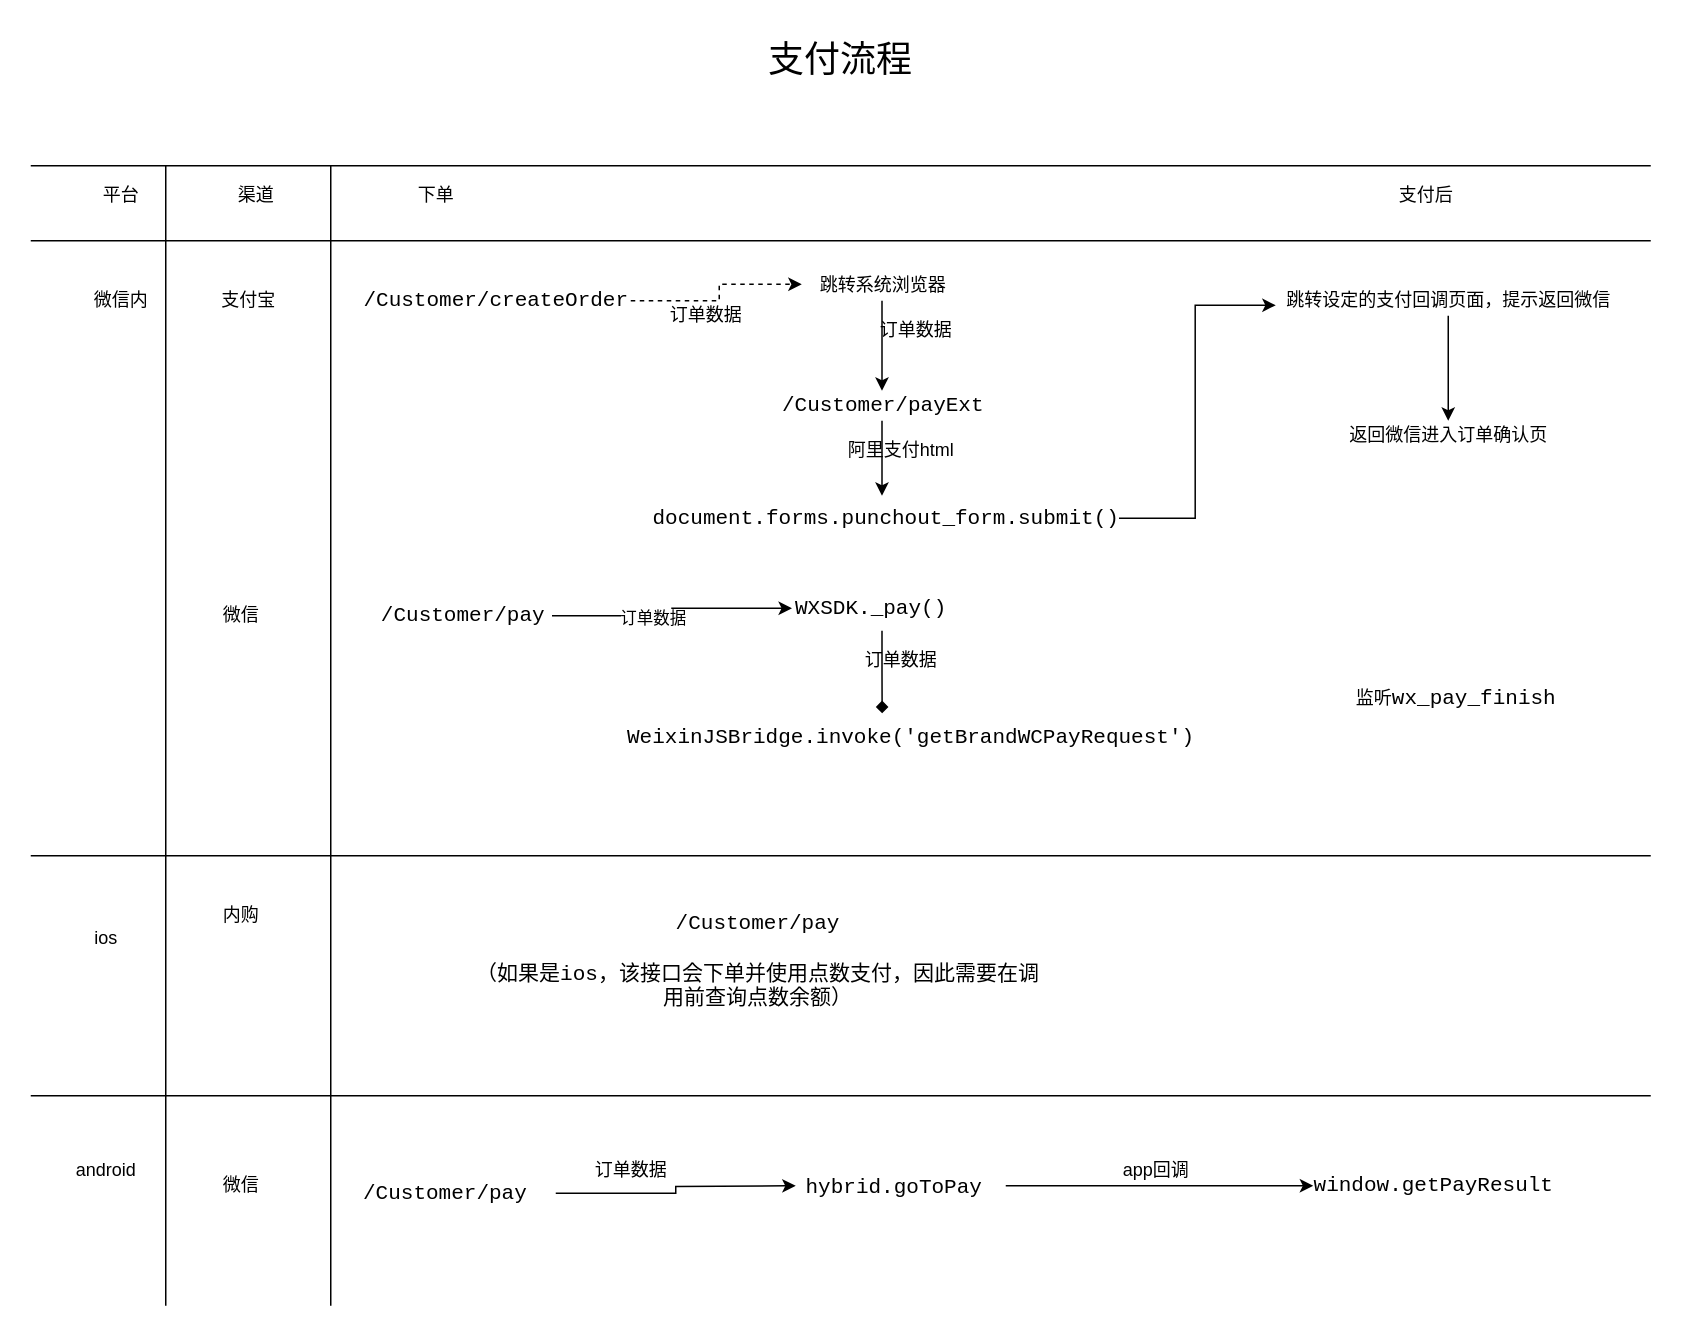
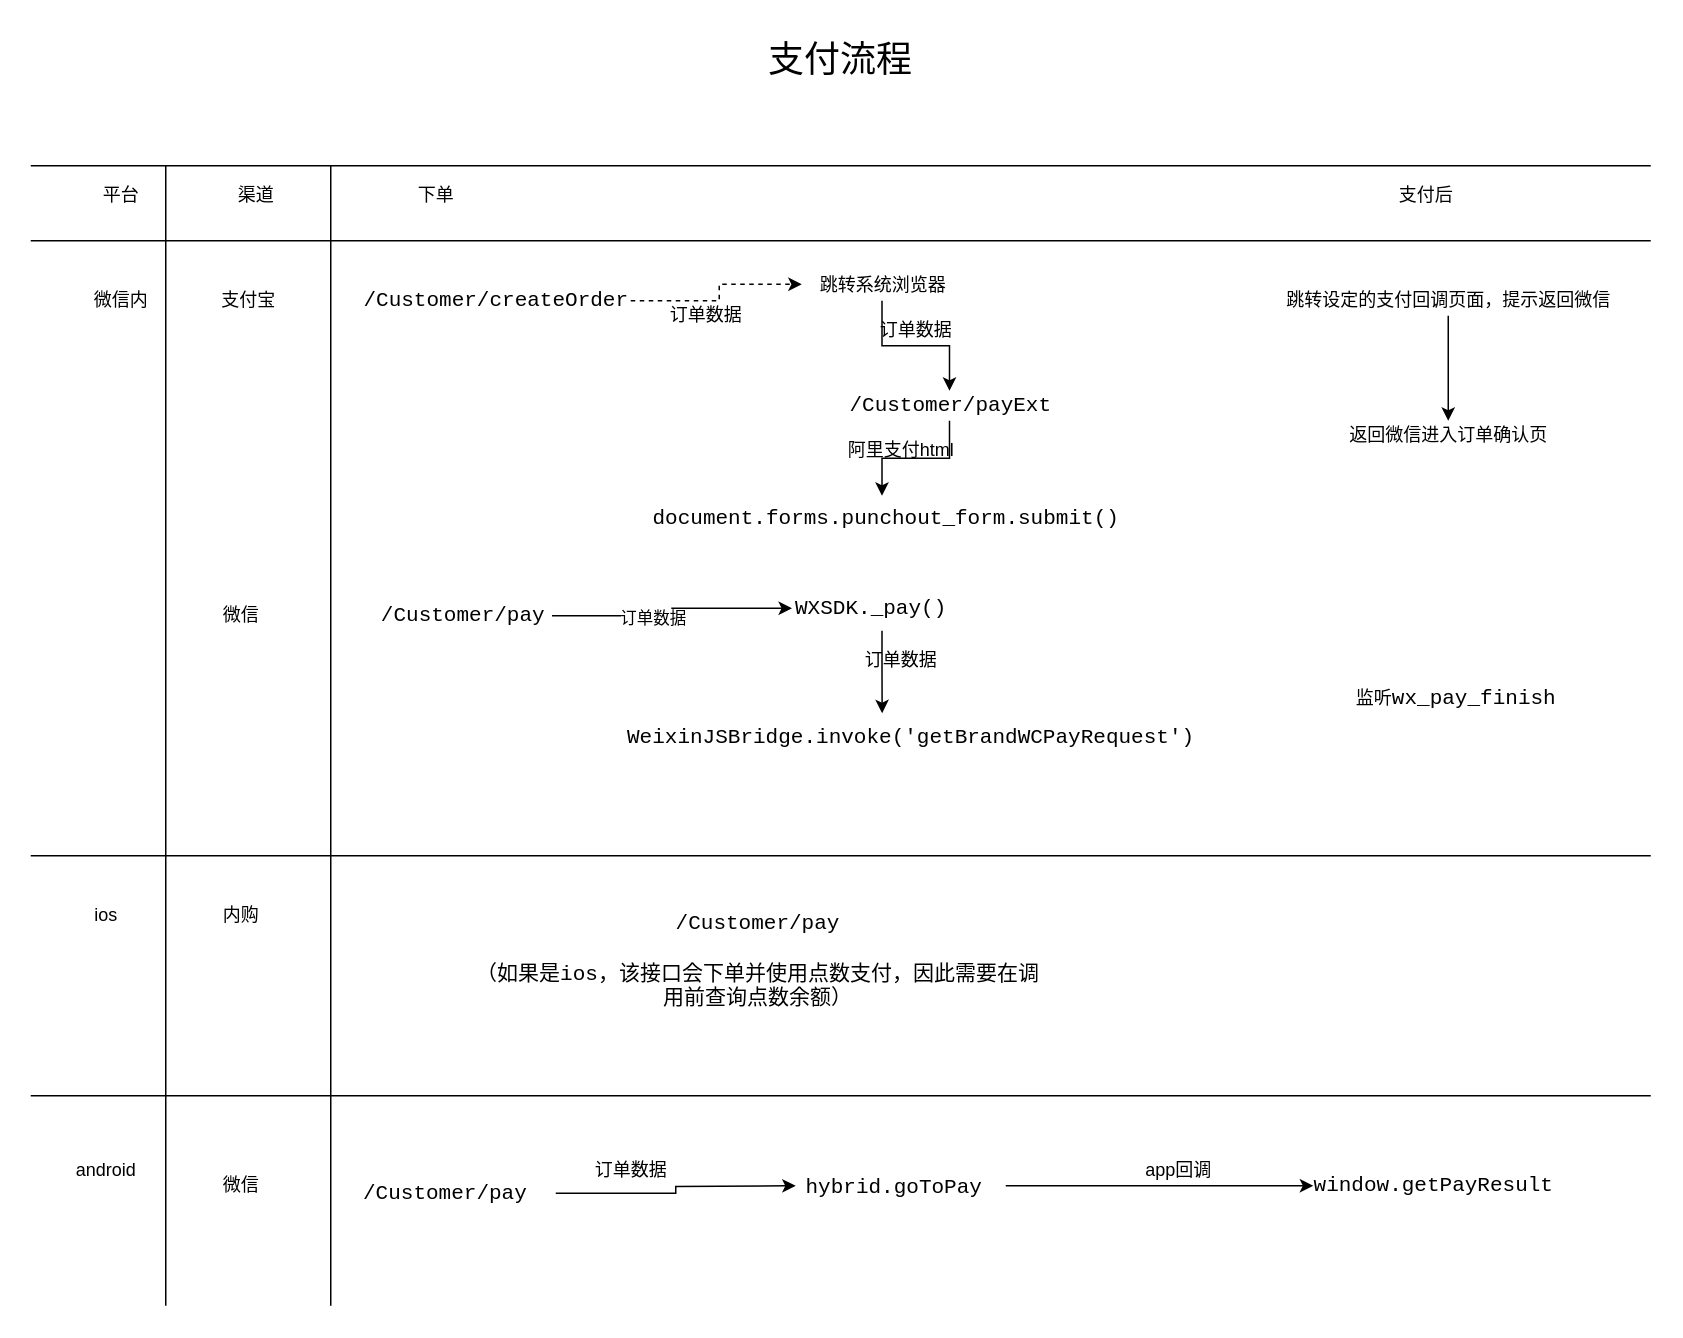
(882, 406) -> (950, 406)
(1195, 416) -> none
(882, 701) -> (882, 702)
(106, 938) -> (106, 916)
(1156, 1171) -> (1178, 1171)
